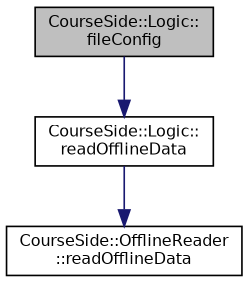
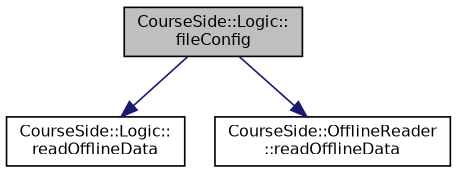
(124, 188) -> (267, 81)
